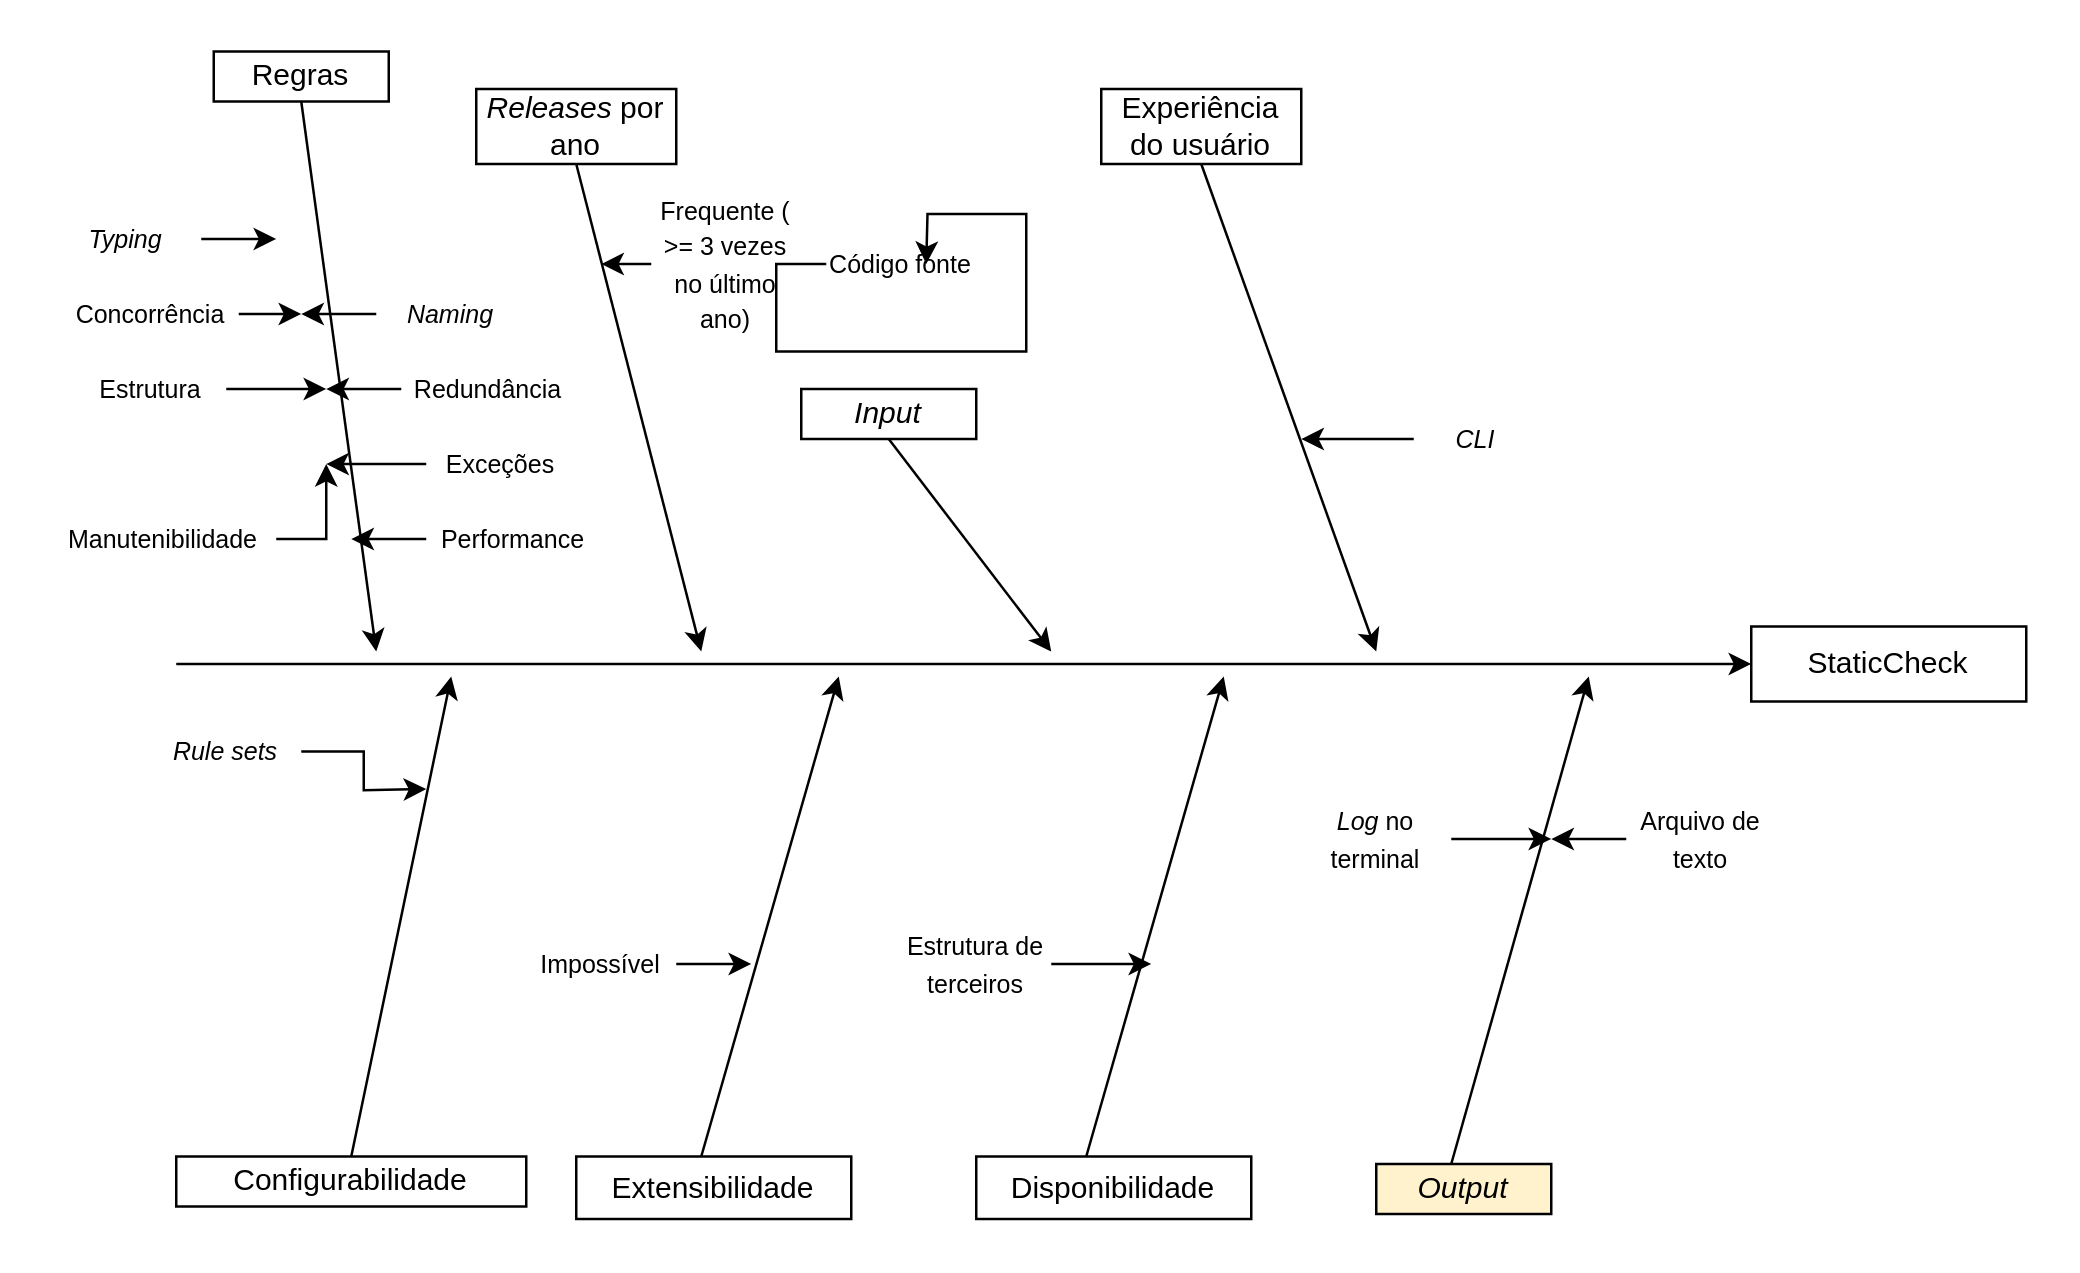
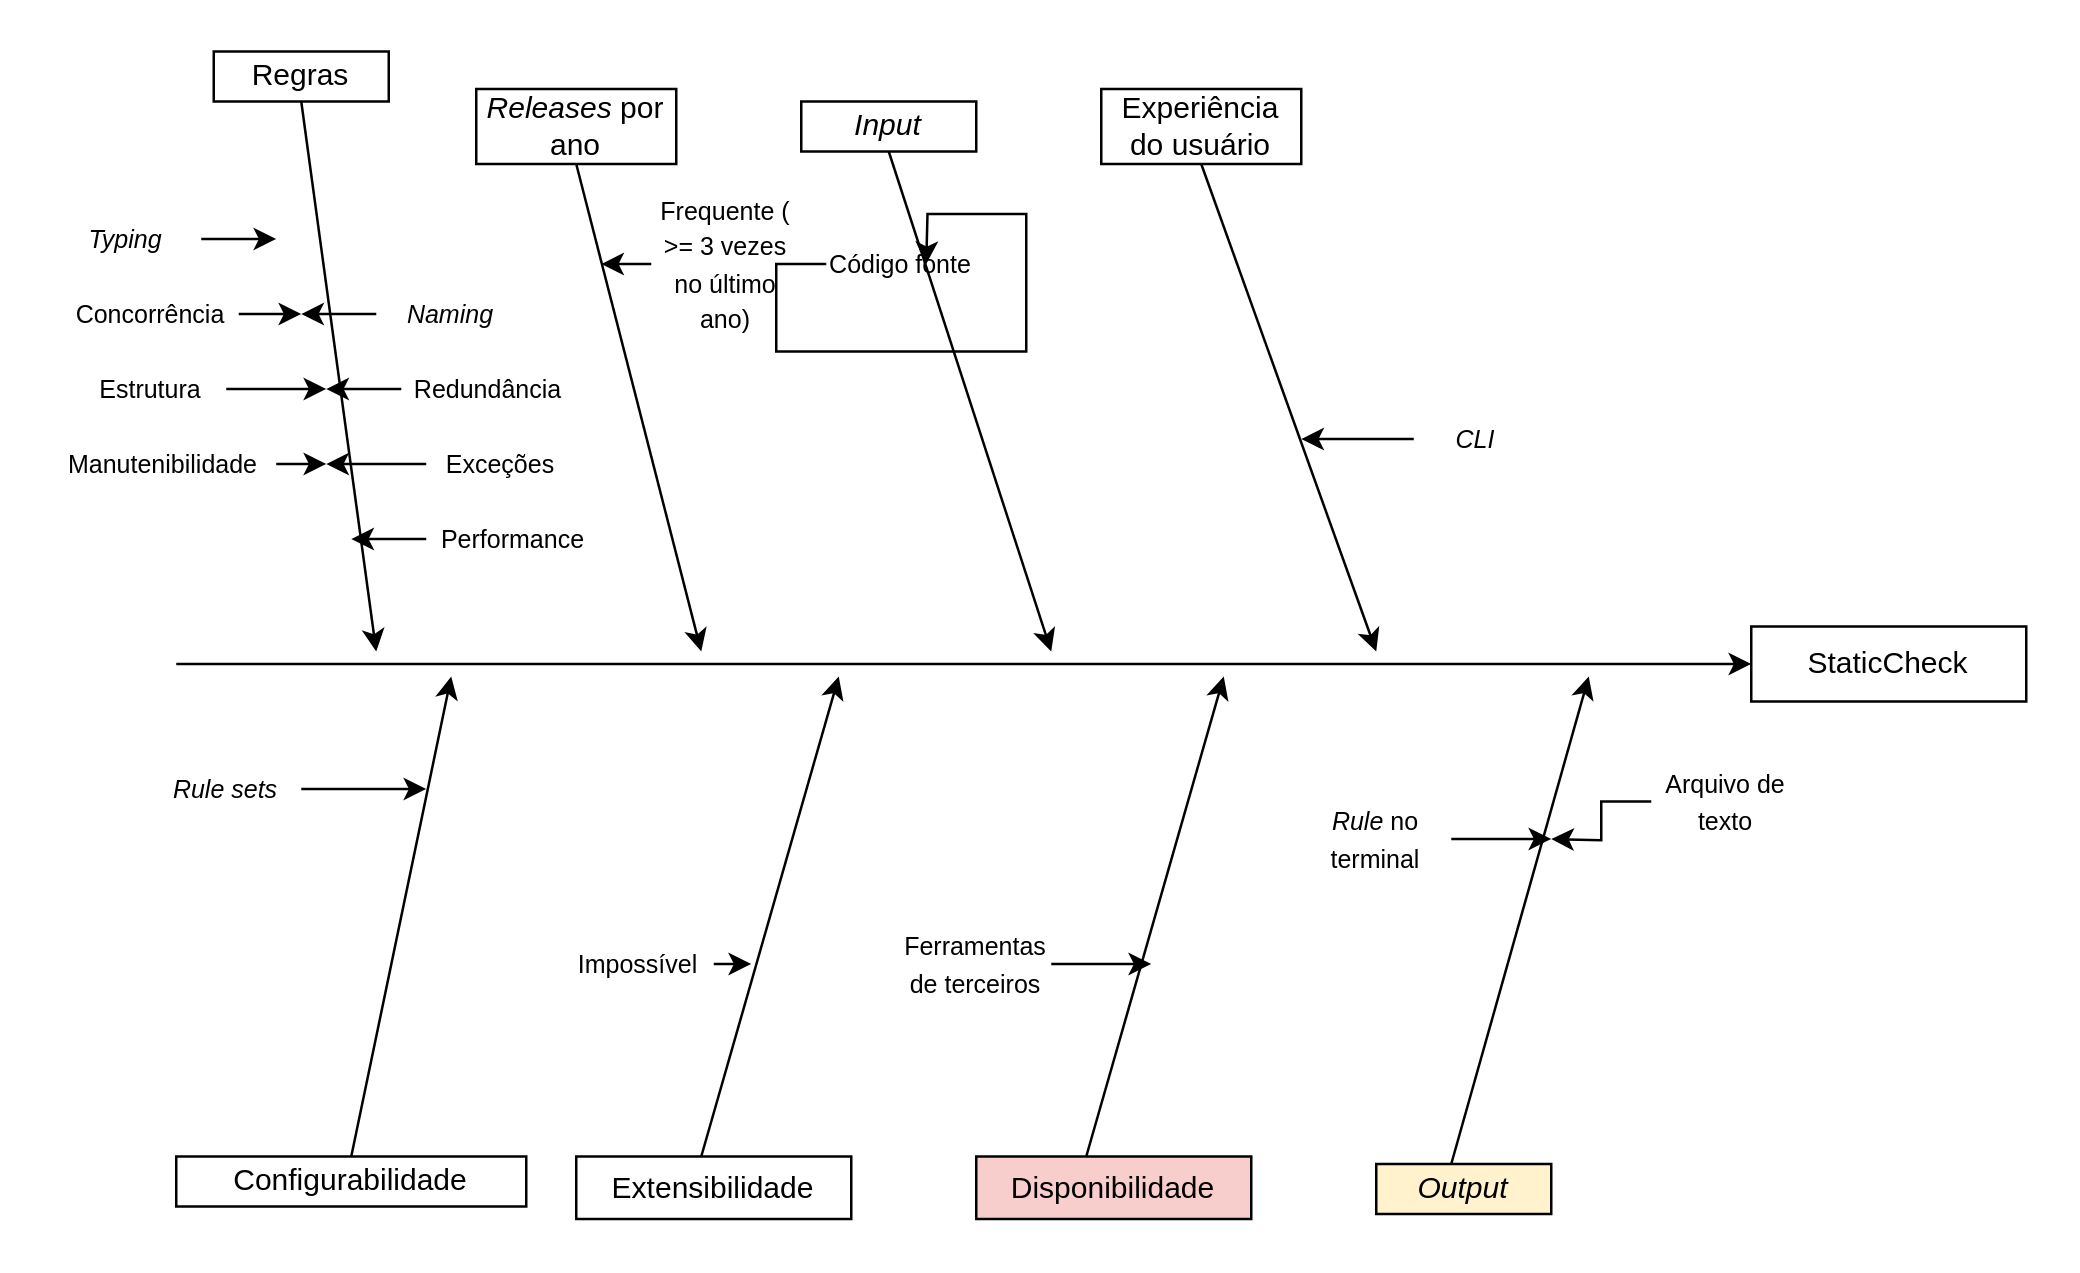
(889, 414) -> (889, 126)
(164, 539) -> (164, 464)
(226, 751) -> (226, 789)
(1376, 839) -> (1376, 839)
(1701, 839) -> (1726, 801)
(601, 964) -> (639, 964)
(976, 964) -> (976, 964)
(1114, 1188) -> (1114, 1188)
